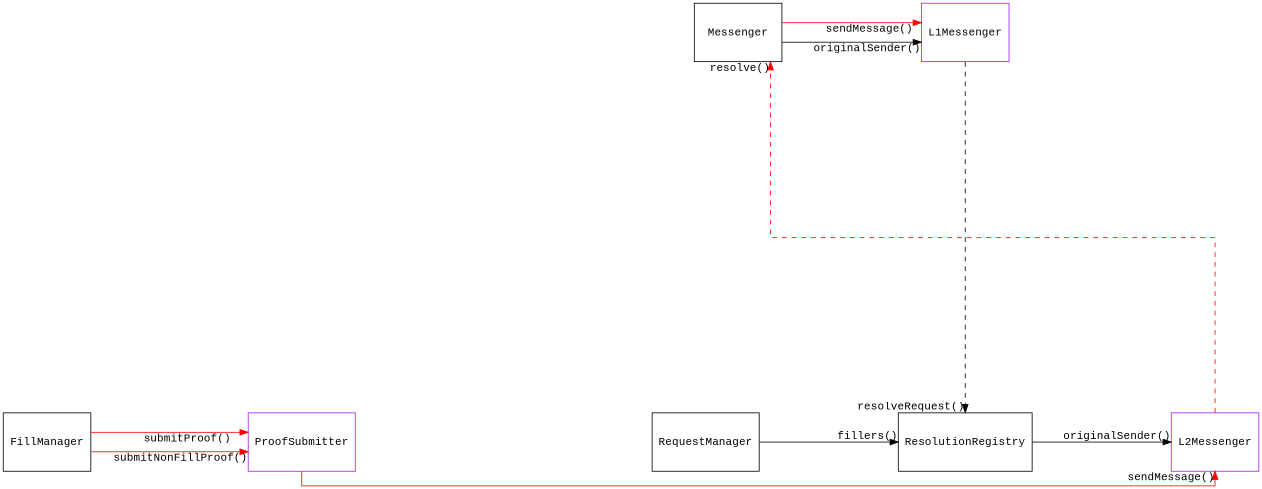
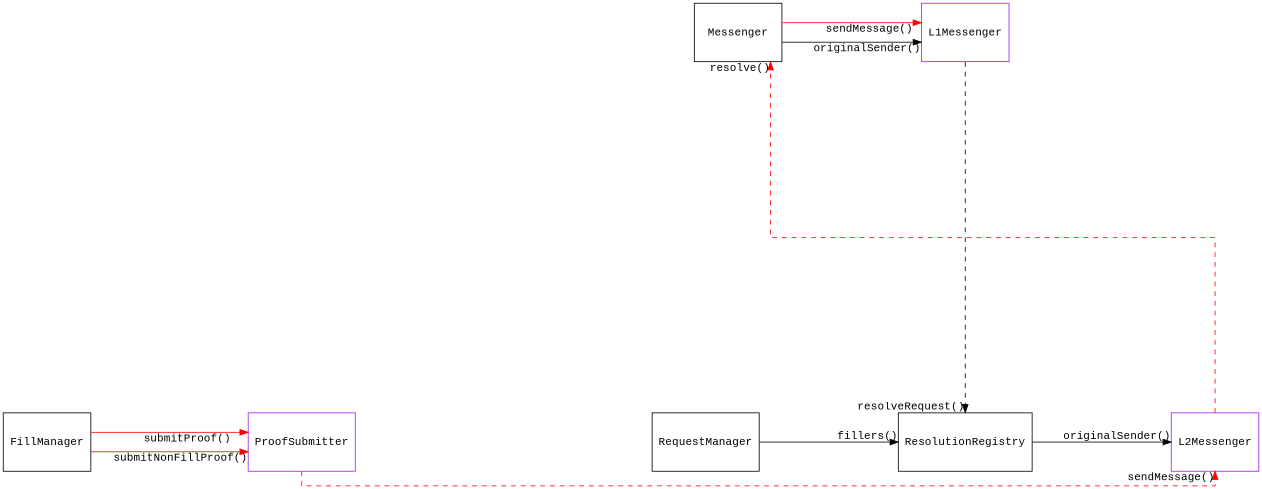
(754, 486) -> (754, 486)
